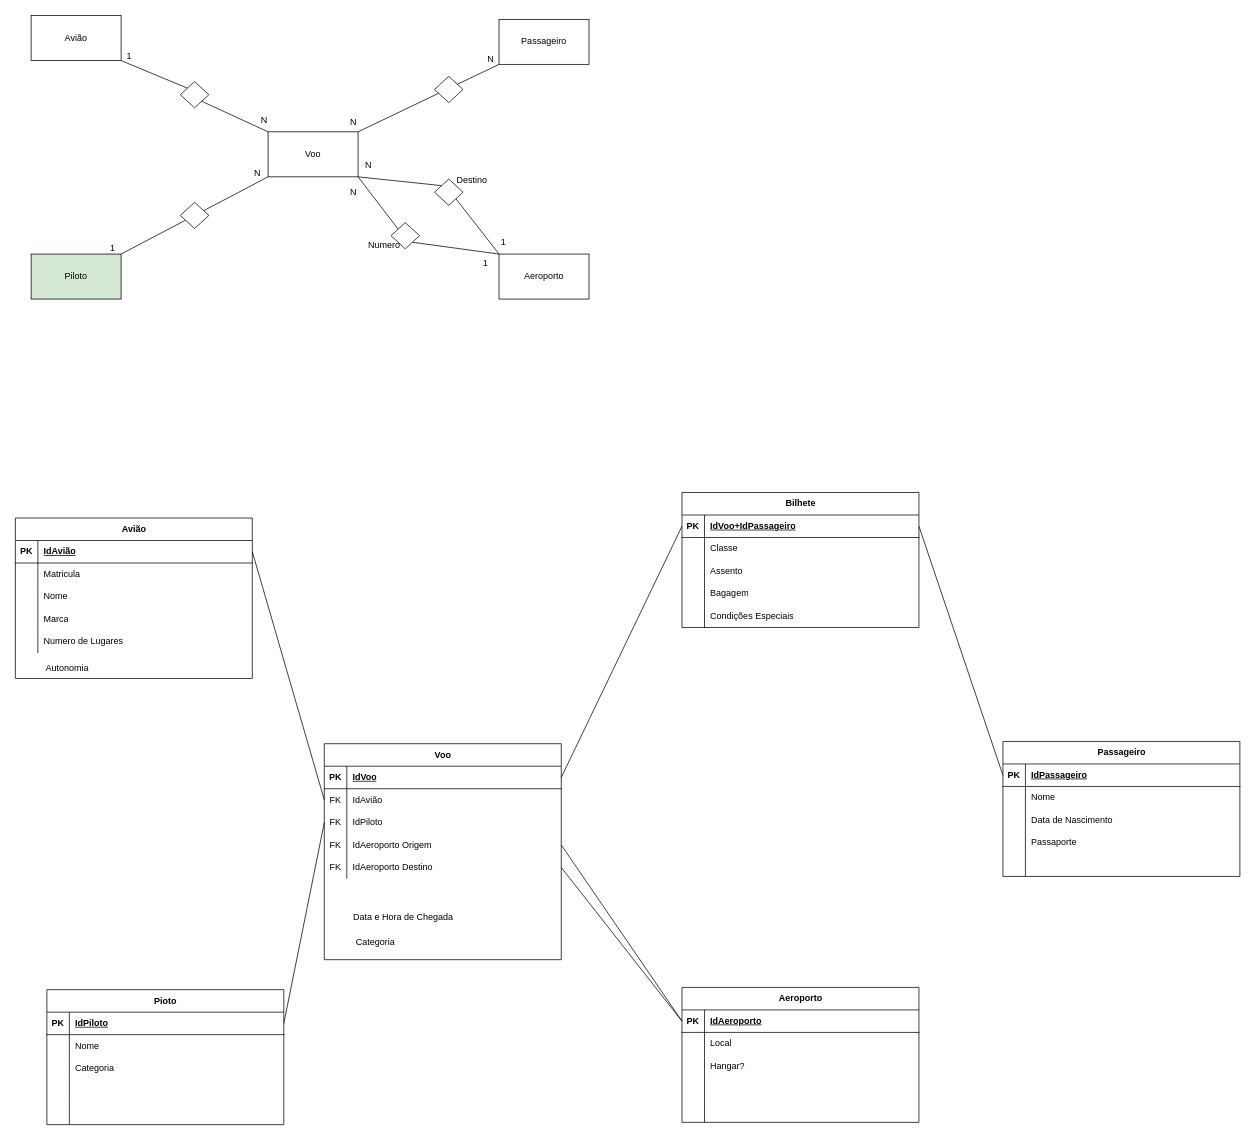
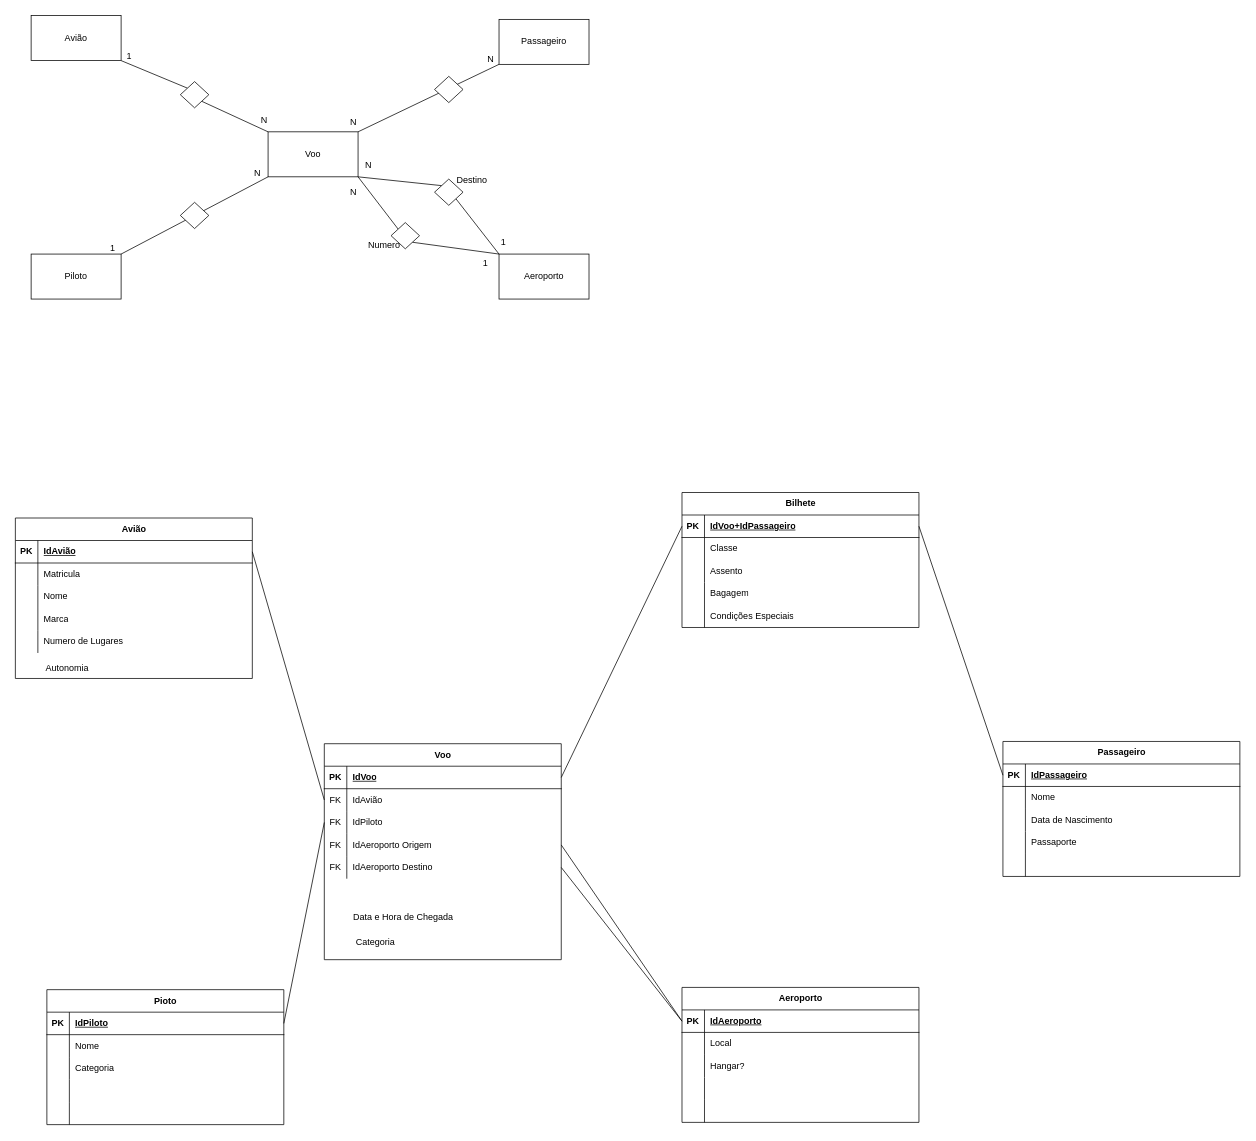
(76, 276) -> (76, 276)
